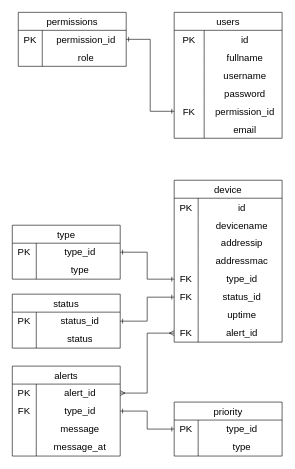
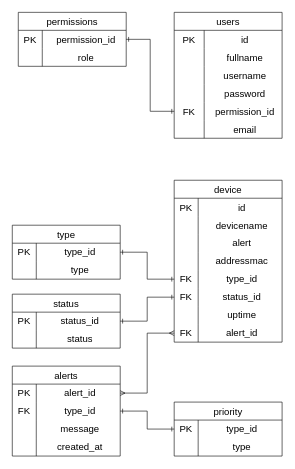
(242, 243) -> (242, 243)
(80, 447) -> (80, 447)
